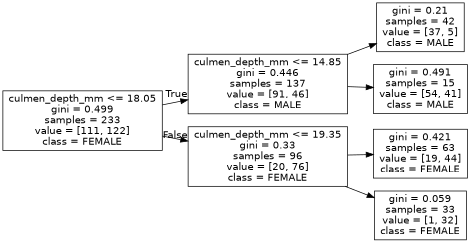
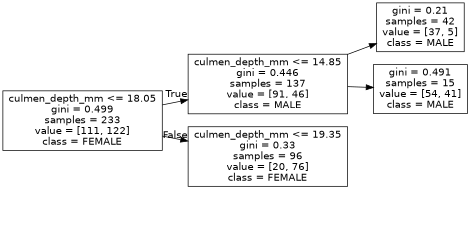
(420, 154) -> none
(420, 215) -> none
